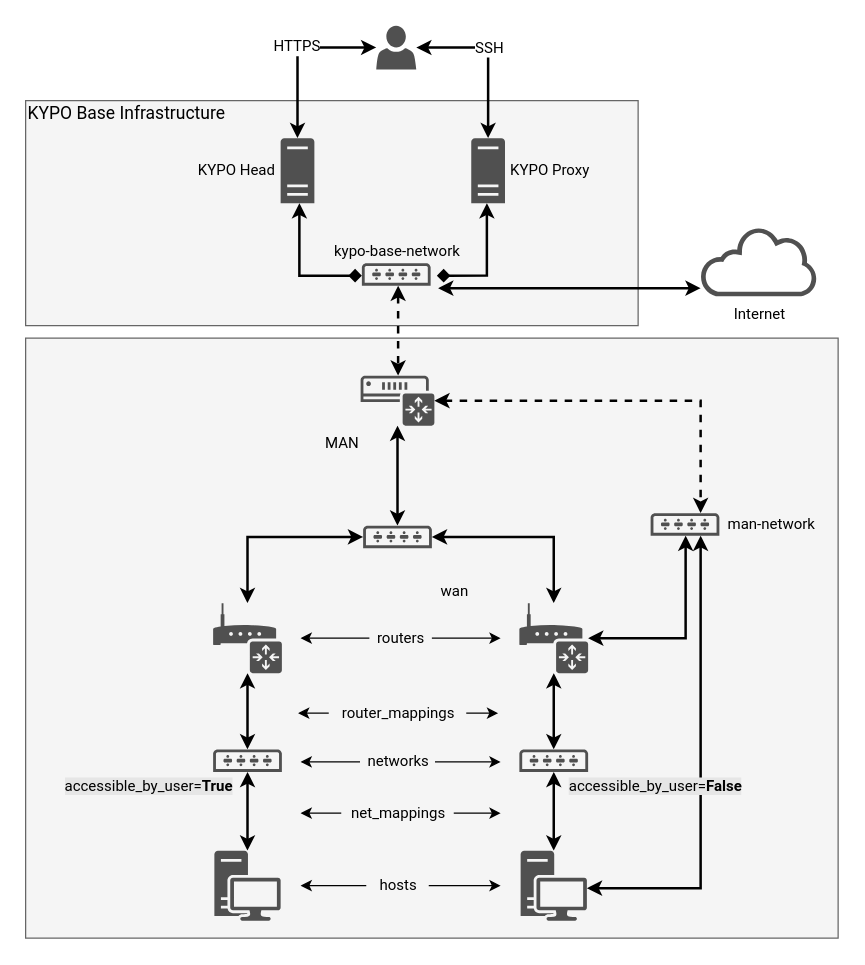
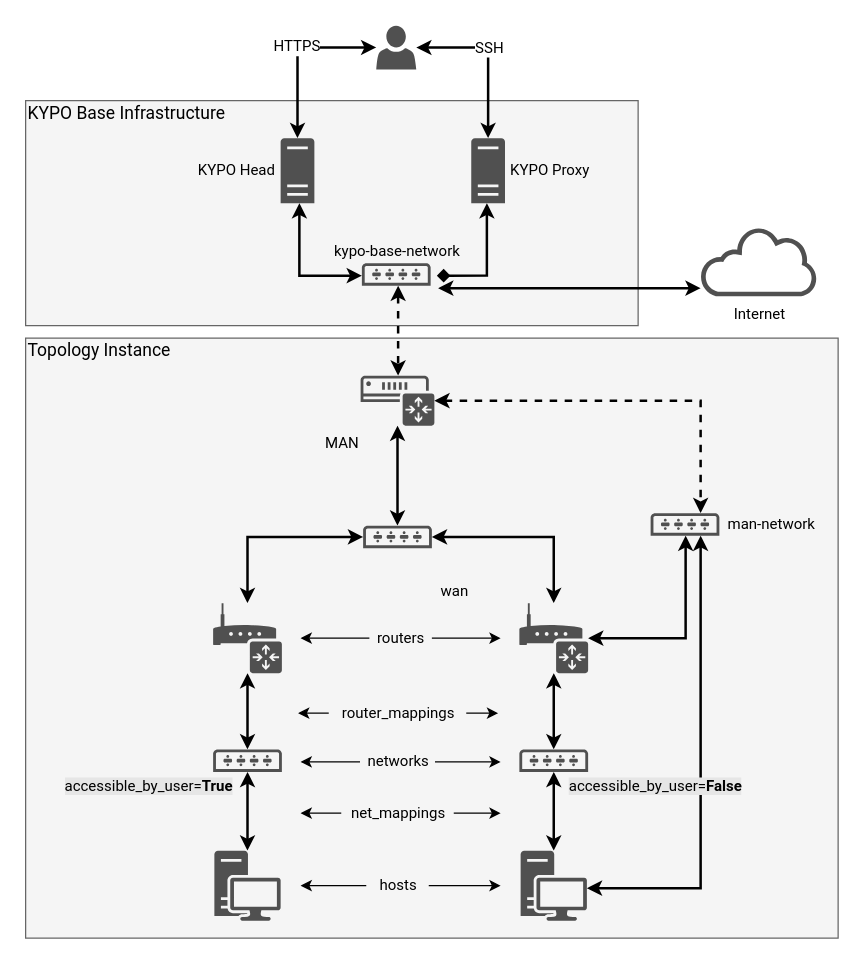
(348, 276) -> (349, 276)
none -> (107, 351)
